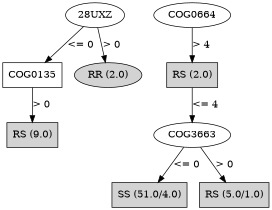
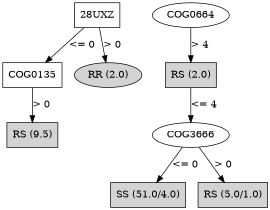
(95, 15) -> (97, 15)
(32, 135) -> (32, 135)
(192, 135) -> (191, 135)
